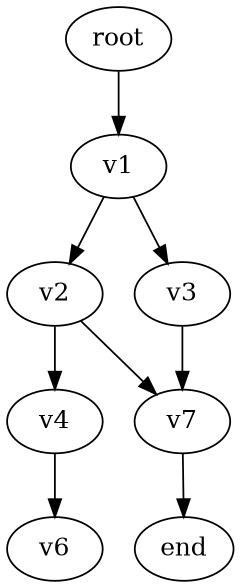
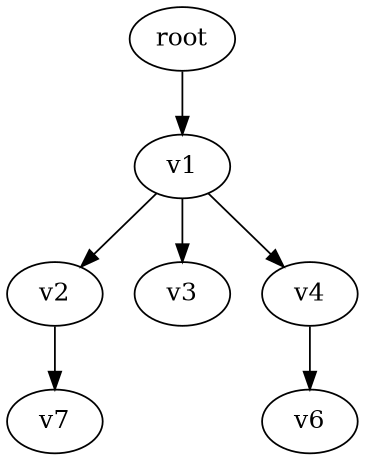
(55, 349) -> (240, 224)
(182, 349) -> none
(184, 549) -> none
